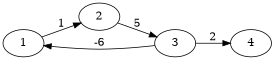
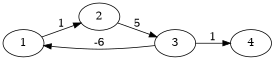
(213, 38) -> (213, 38)
